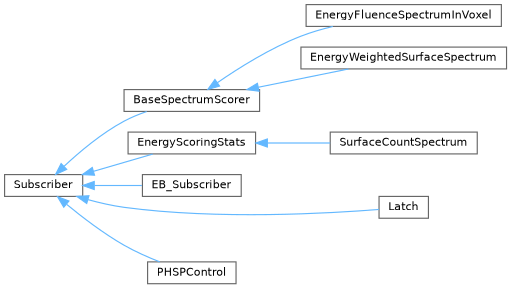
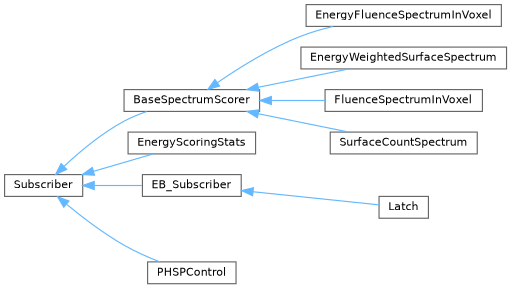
none -> (404, 101)
(299, 143) -> (303, 123)
(233, 215) -> (316, 198)
